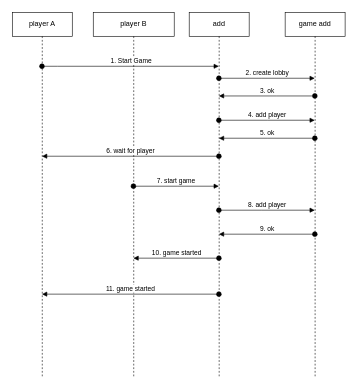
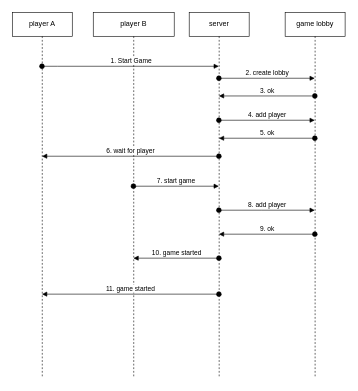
(219, 24) -> (219, 24)
(315, 24) -> (315, 24)
